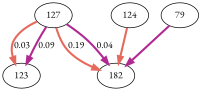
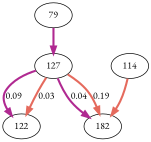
(130, 15) -> (130, 66)
(151, 43) -> (53, 37)
(22, 76) -> (22, 126)
